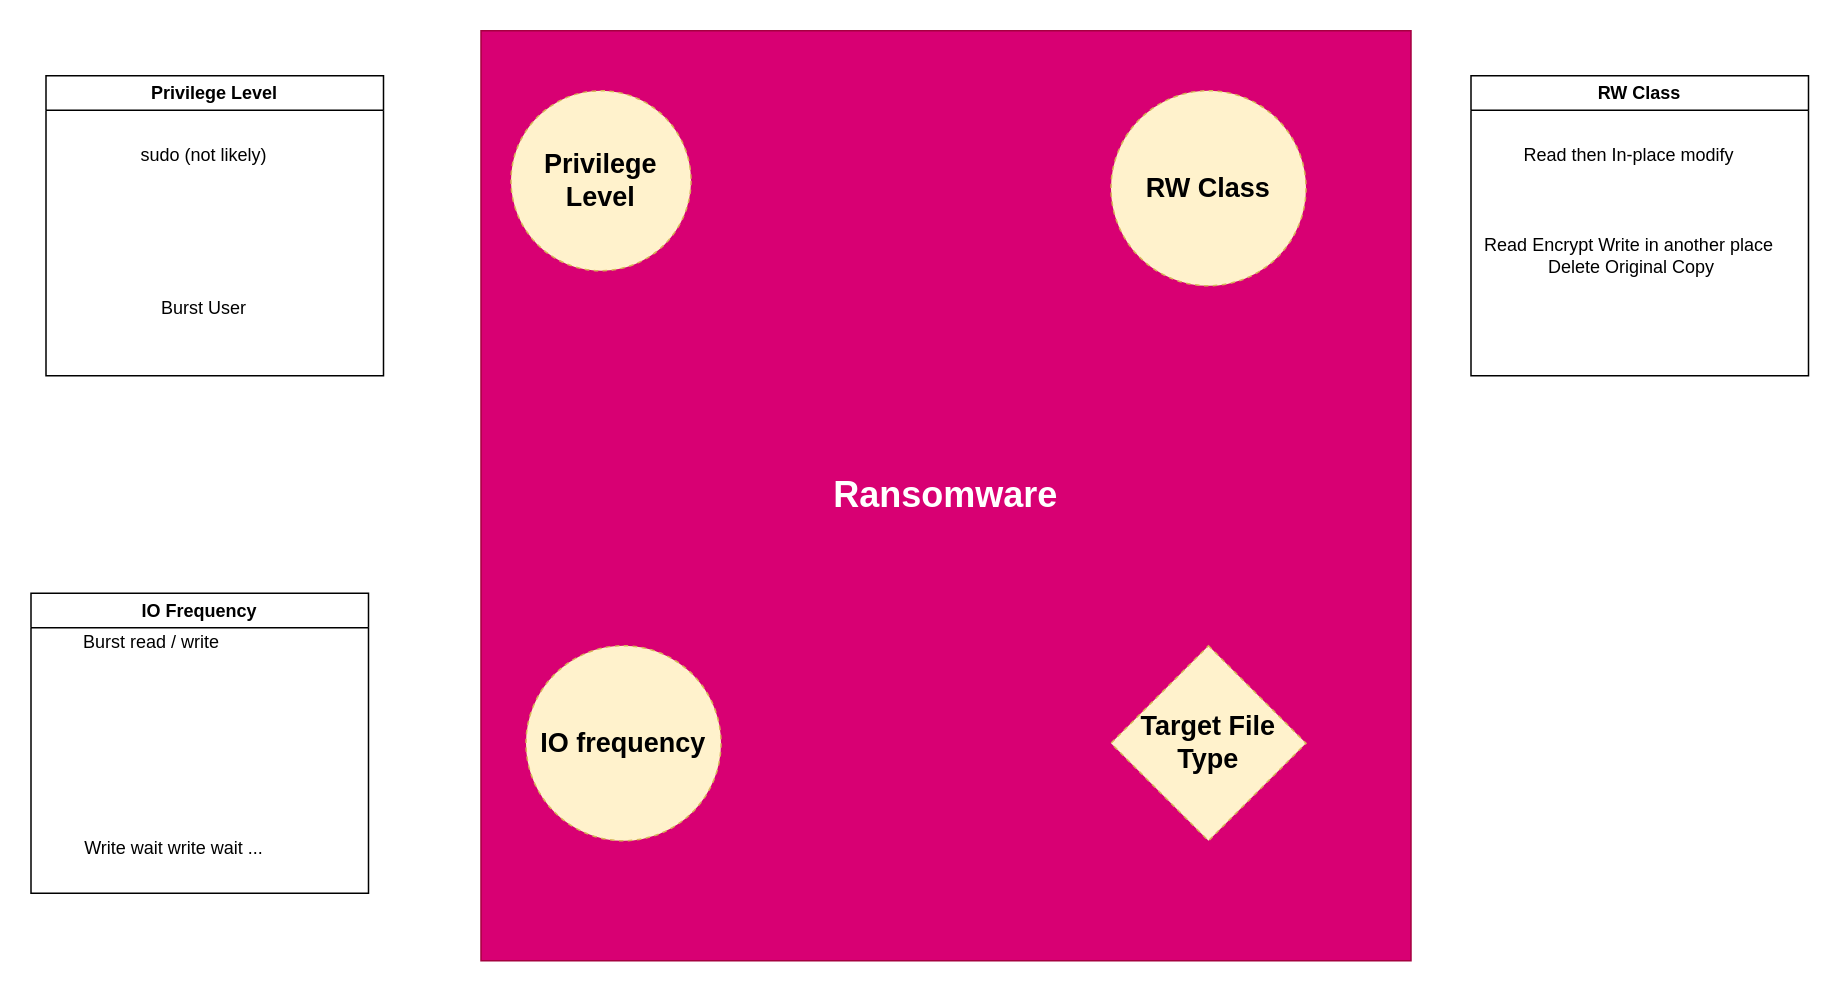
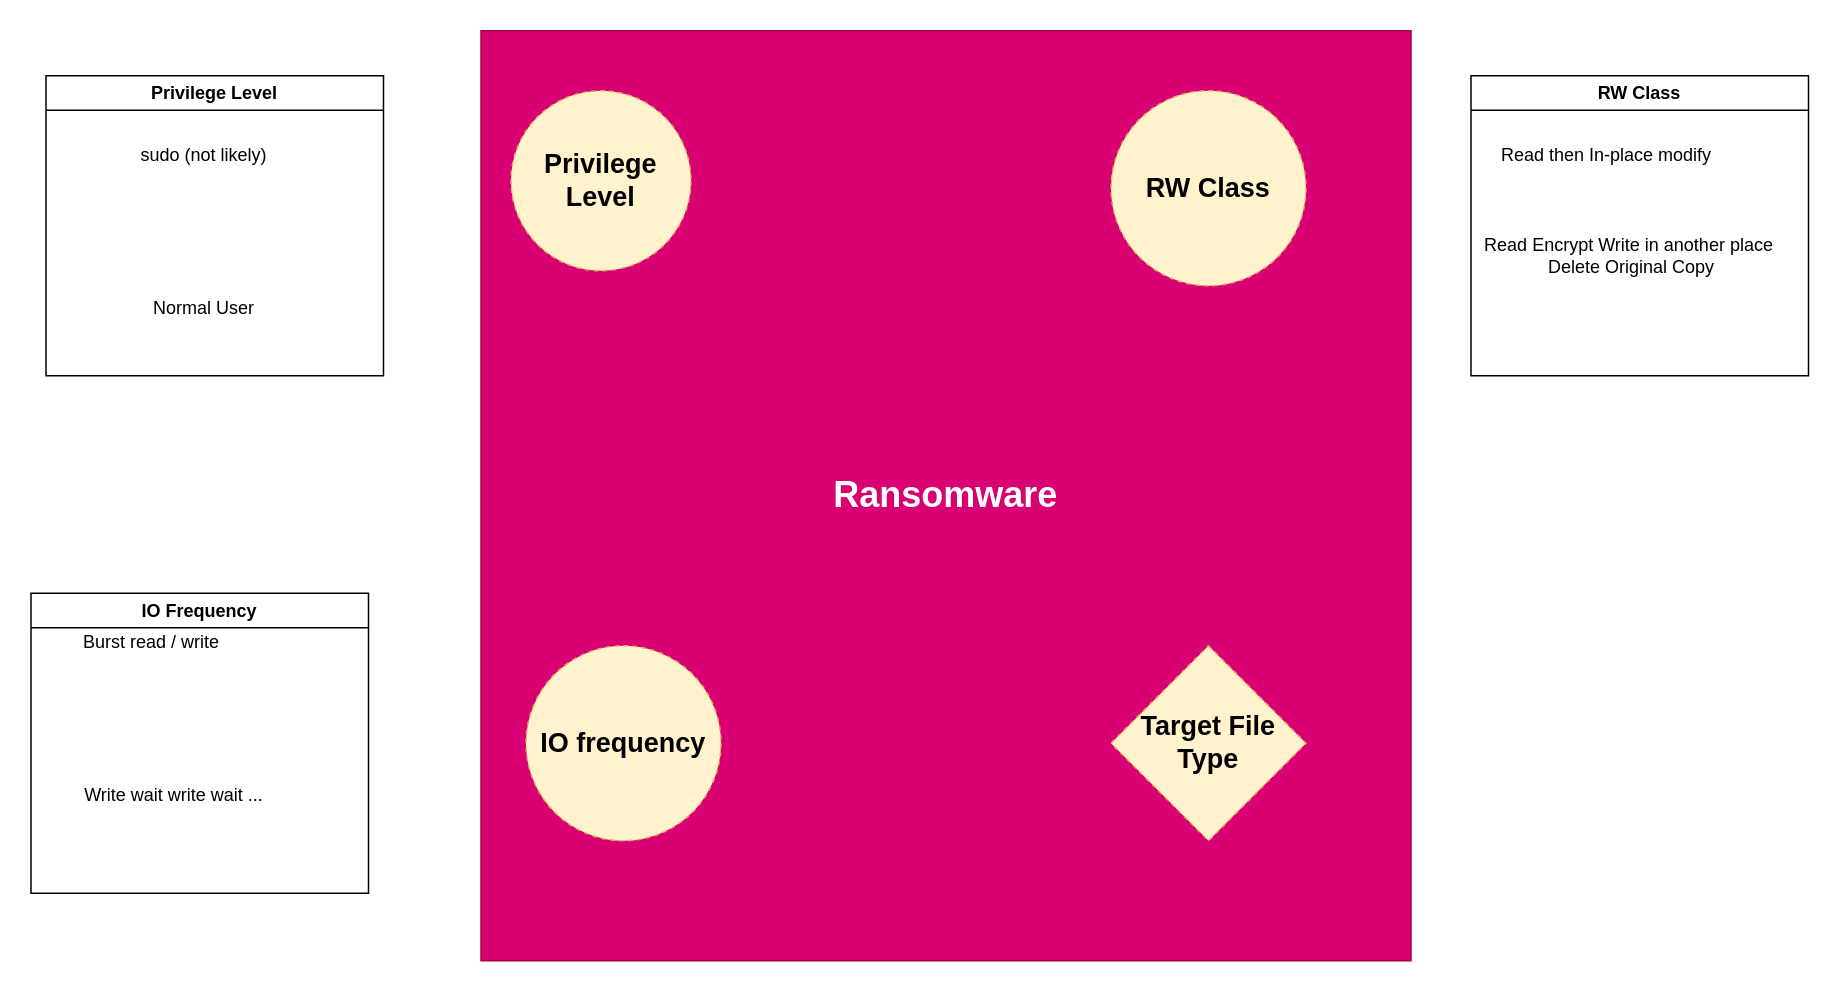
(1628, 155) -> (1606, 155)
(204, 308) -> (204, 308)
(173, 848) -> (173, 796)
